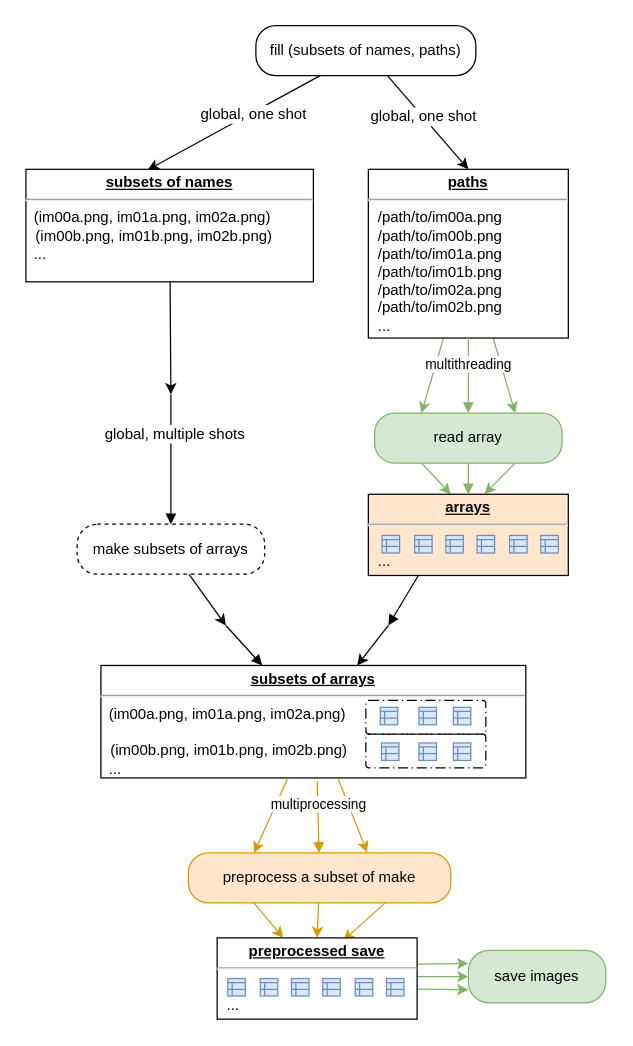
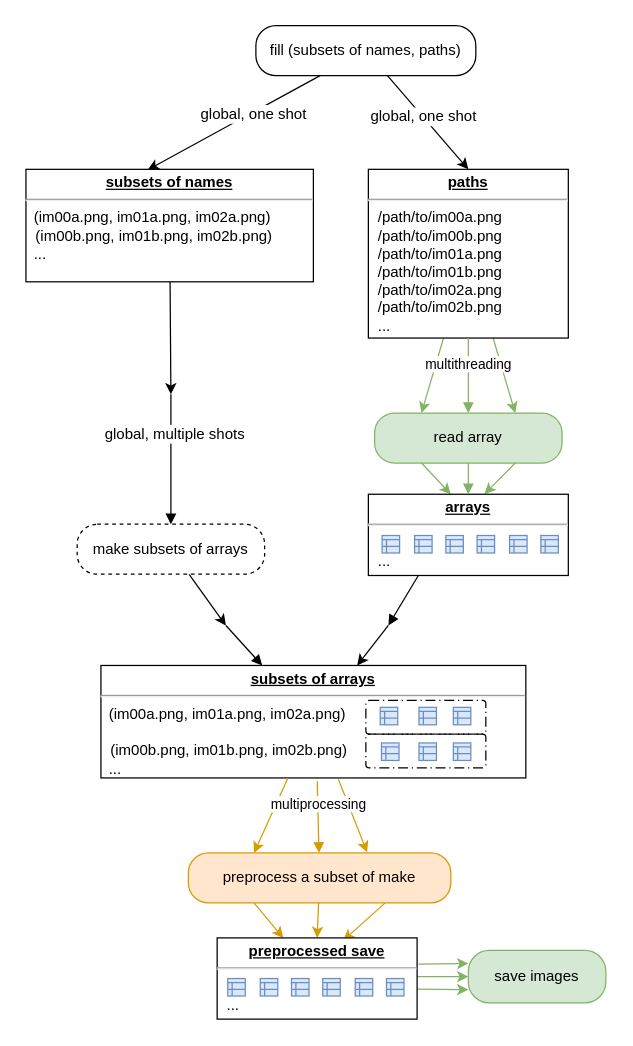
(468, 535) -> (468, 535)
